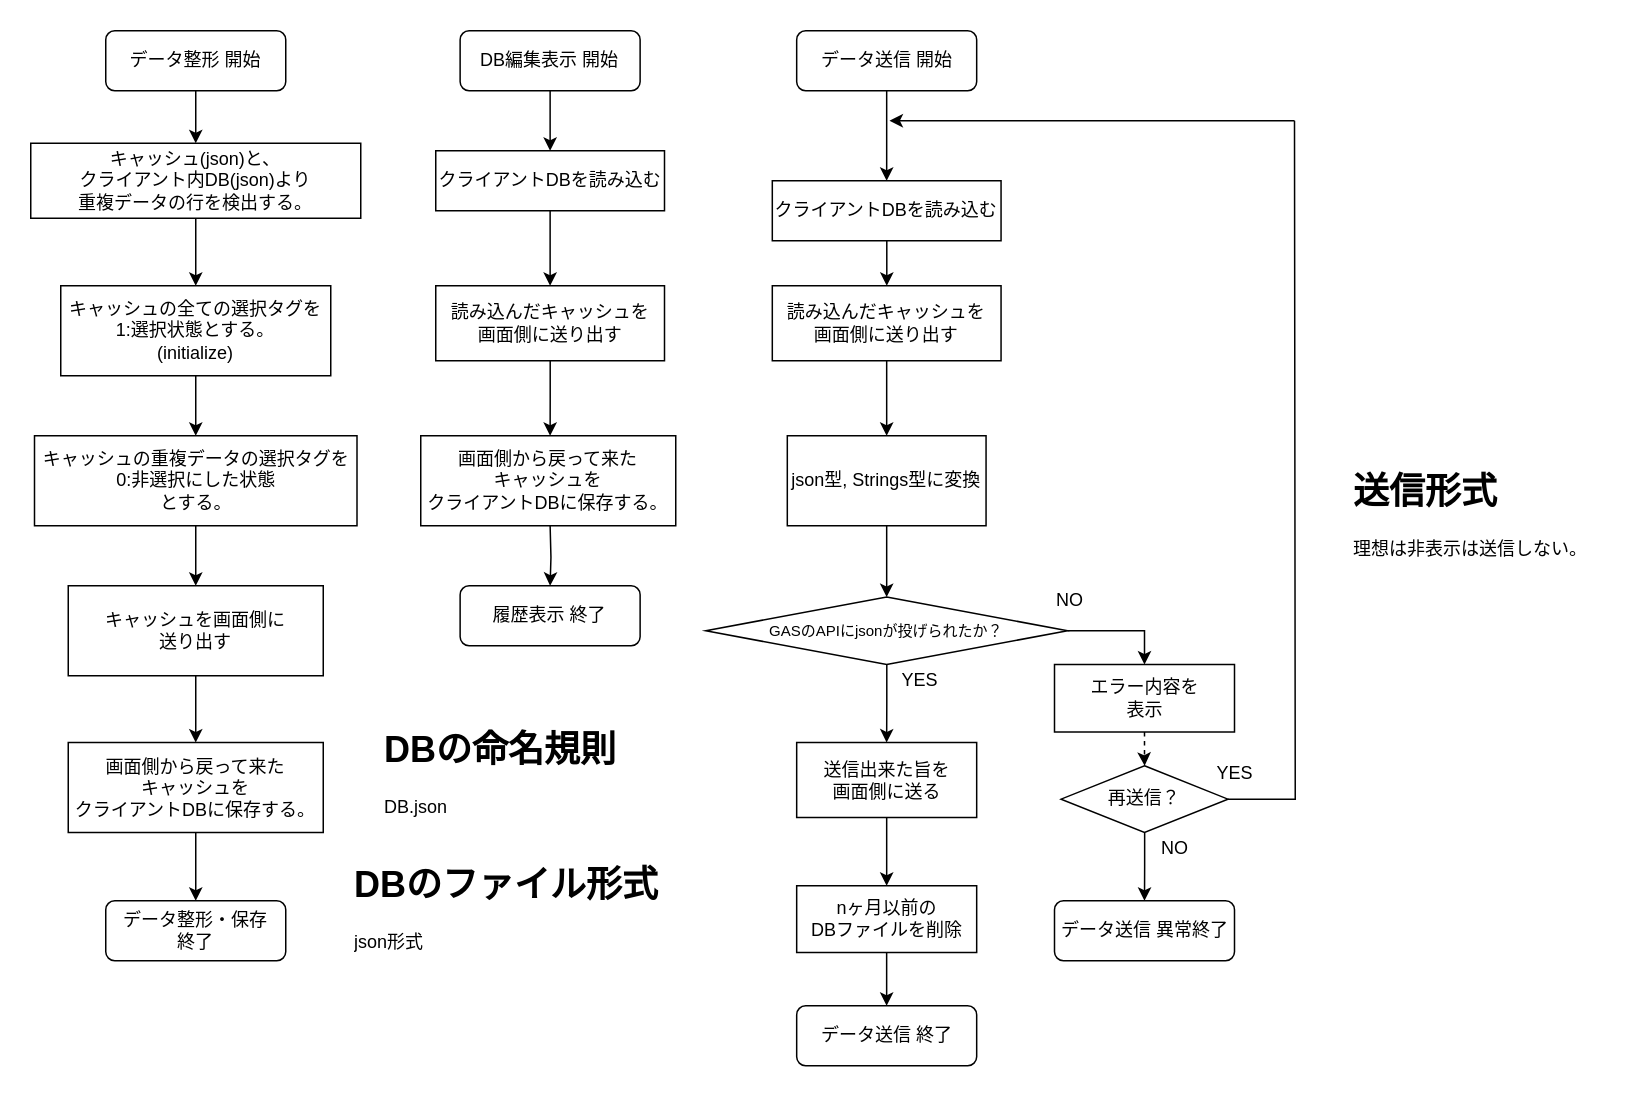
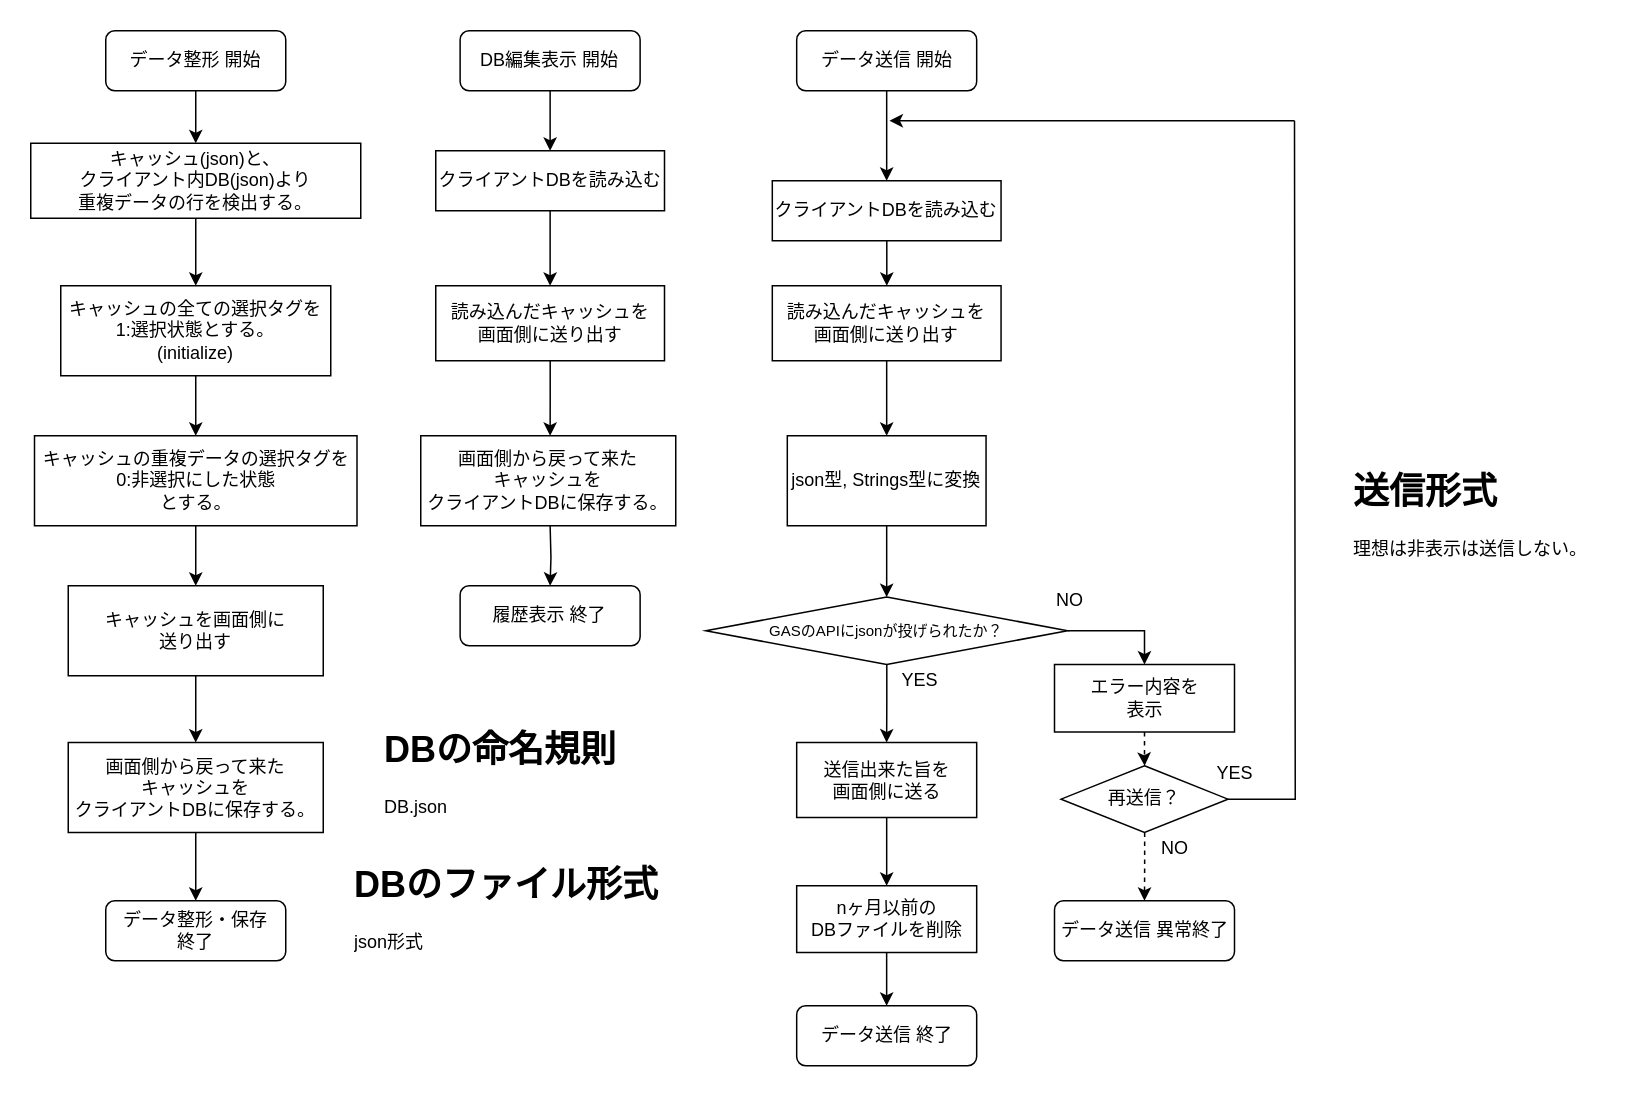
(1145, 860) -> (1145, 860)
